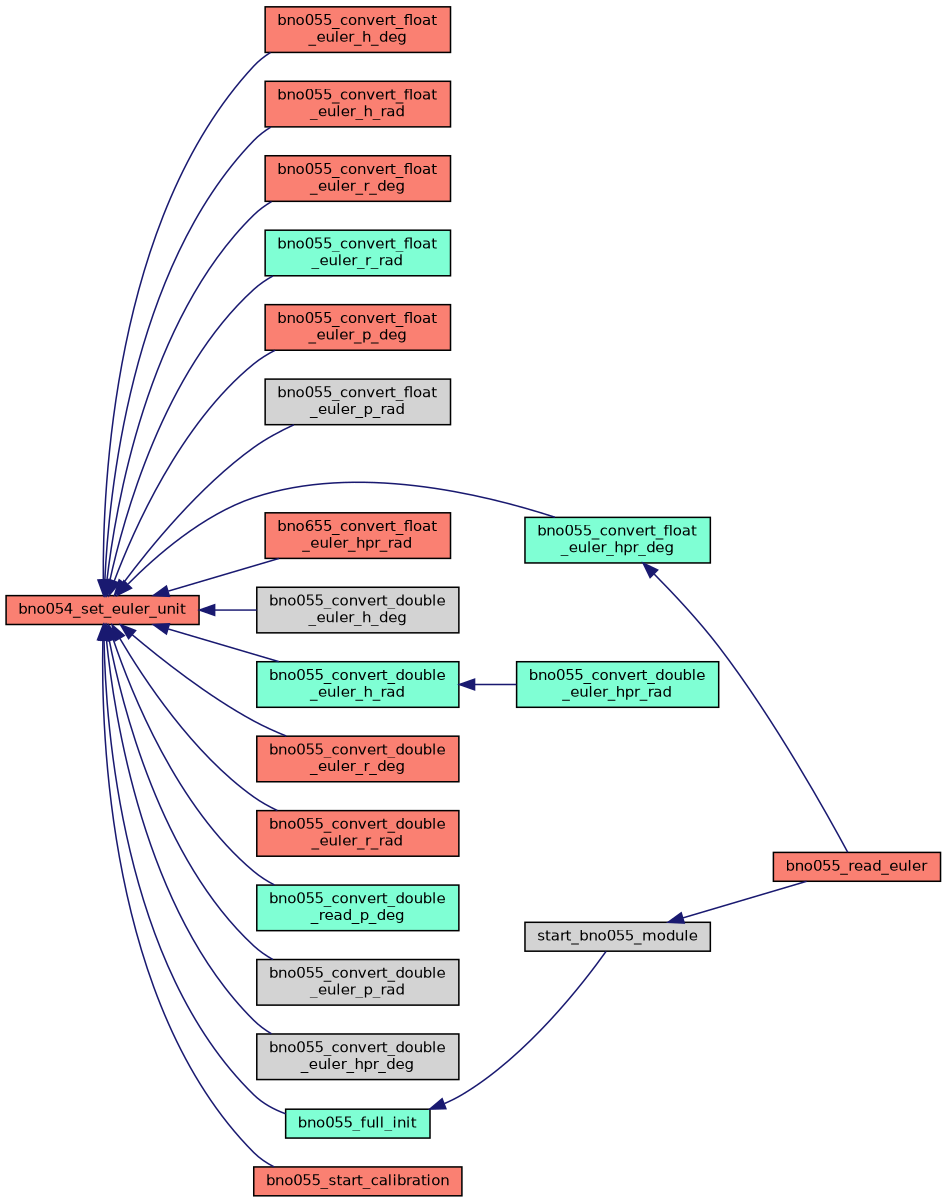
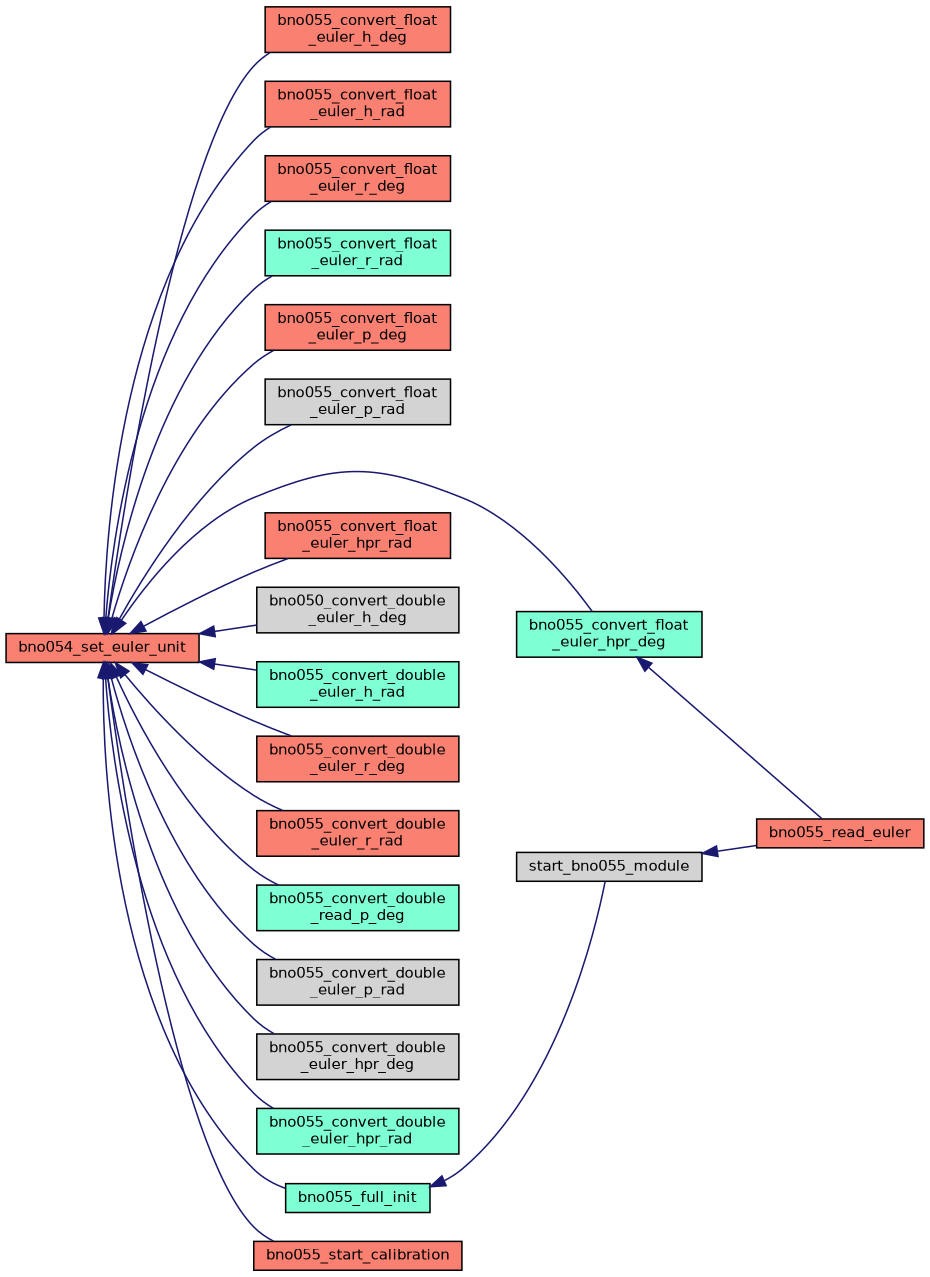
(358, 536) -> (358, 536)
(358, 610) -> (358, 610)
(496, 685) -> (163, 943)
